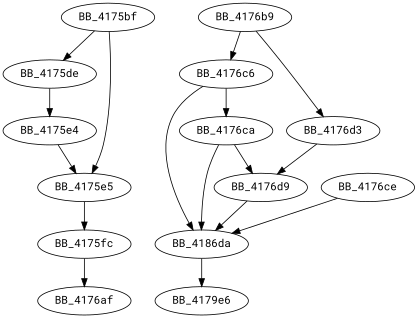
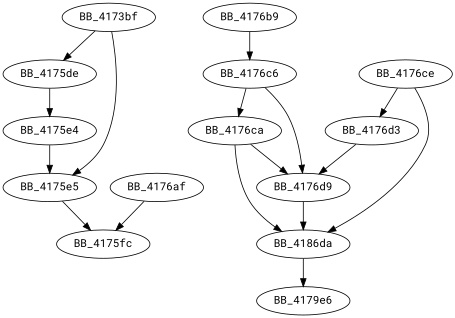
(108, 17) -> (109, 17)
(288, 70) -> (391, 99)
(166, 150) -> (291, 123)
(84, 269) -> (133, 213)
